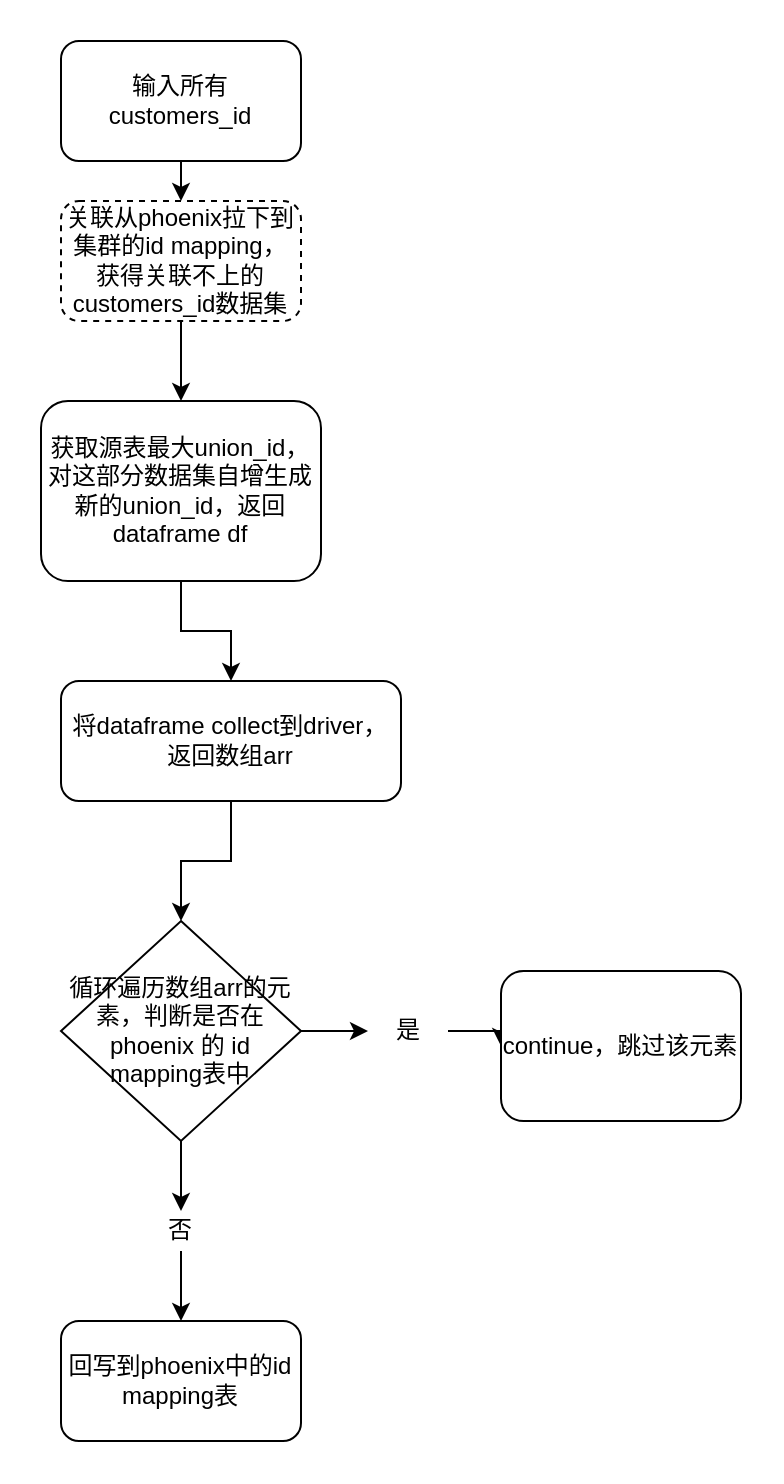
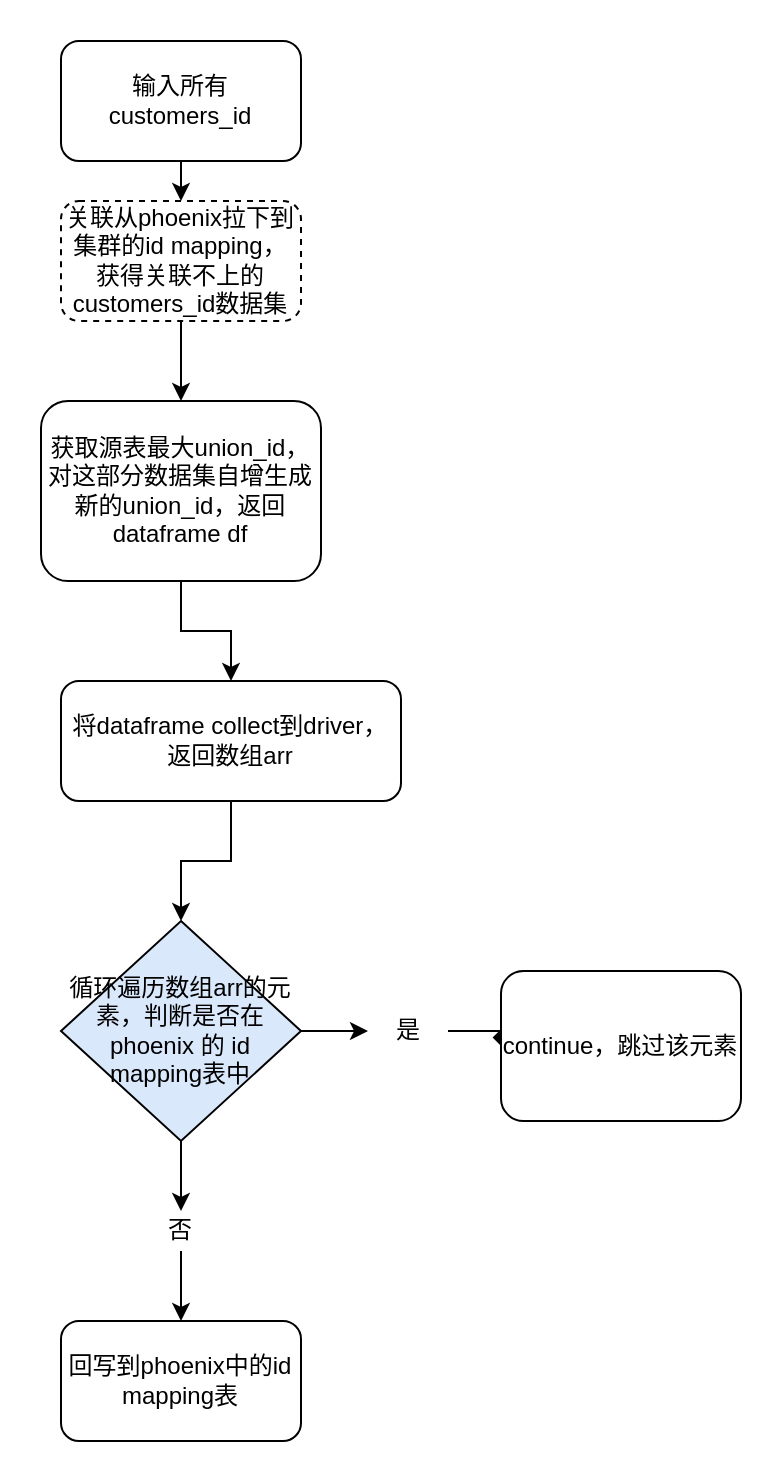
(181, 1031) -> (181, 1031)
(495, 1031) -> (495, 1031)
